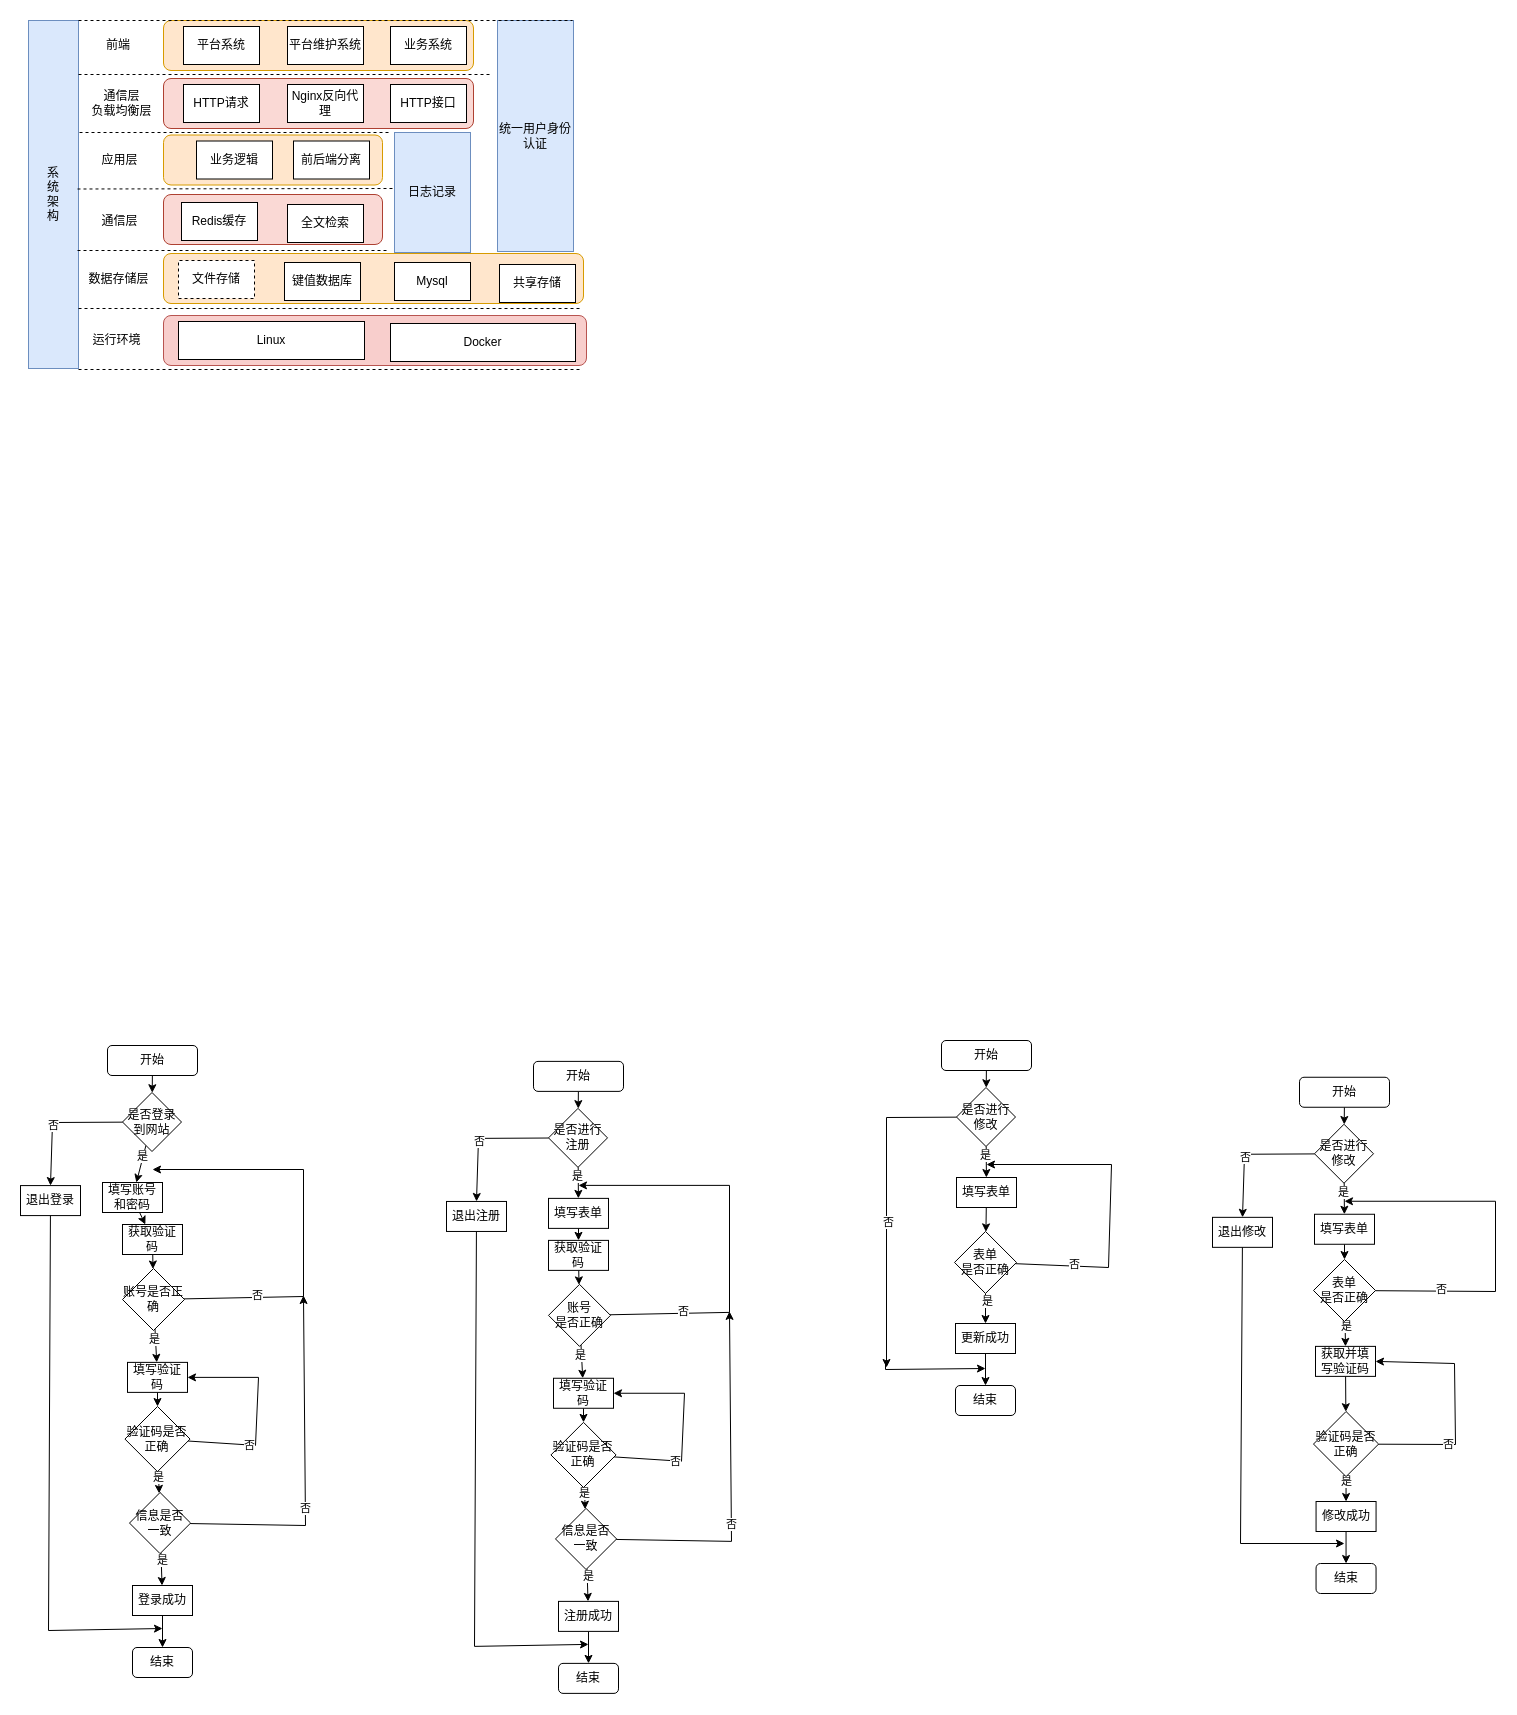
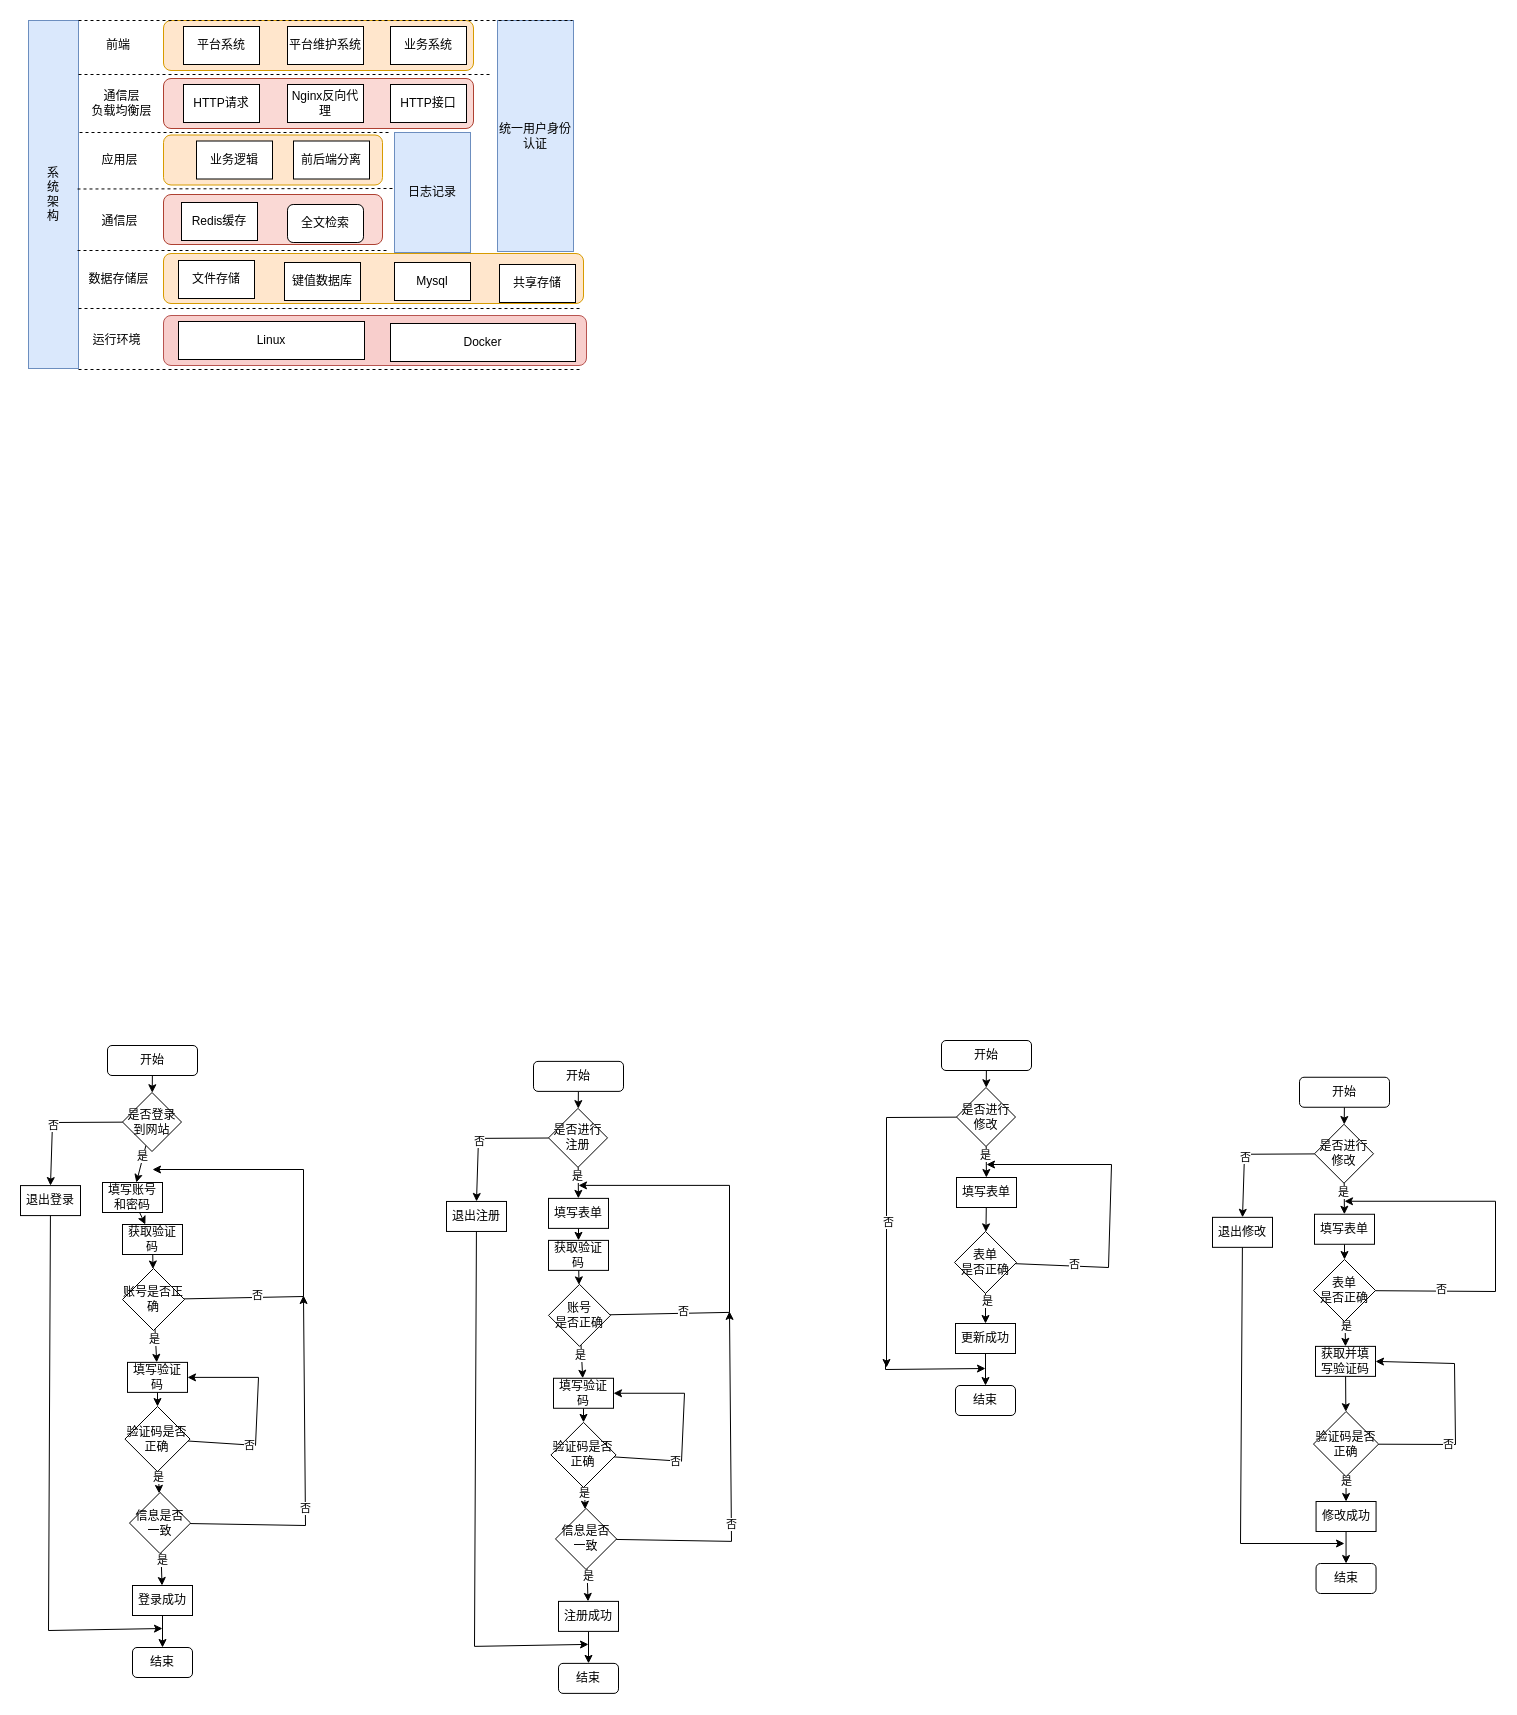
(326, 224) -> (326, 224)
(217, 280) -> (217, 280)
